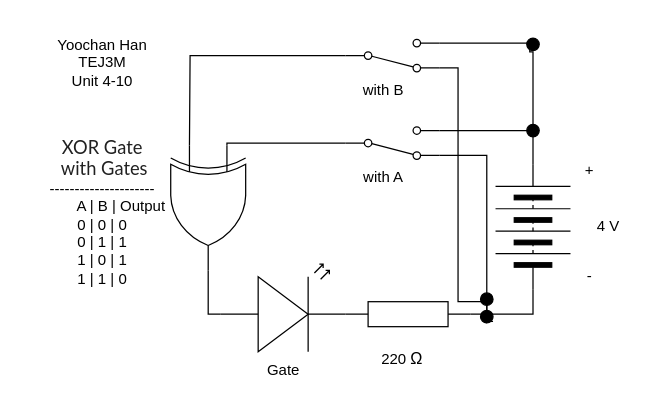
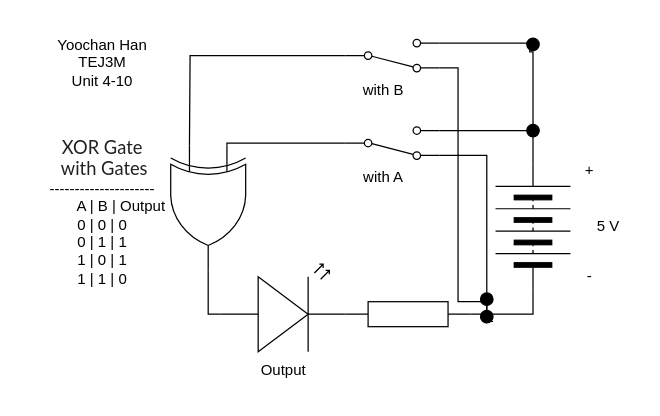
(609, 227) -> (609, 227)
(402, 358) -> none
(284, 371) -> (284, 371)
